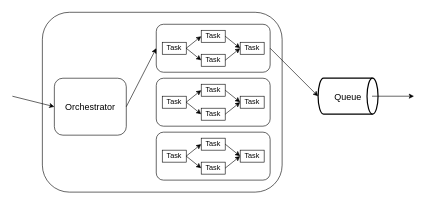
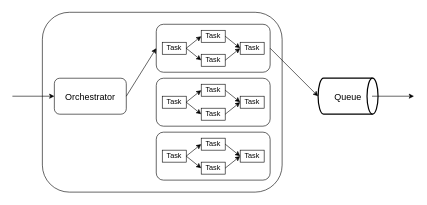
(90, 107) -> (90, 96)
